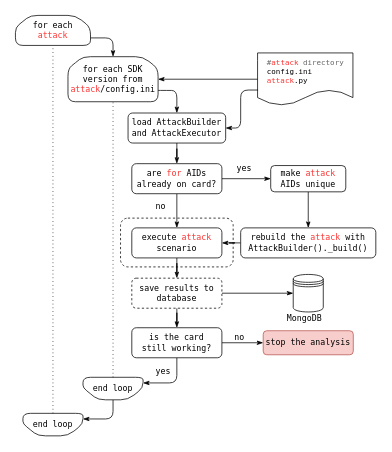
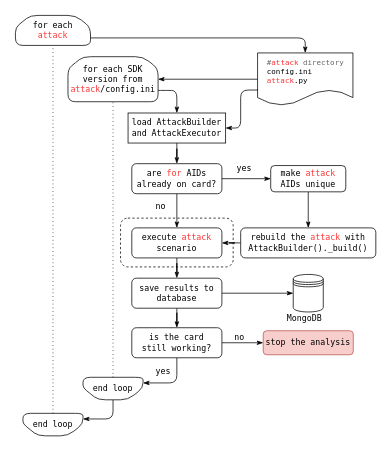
(113, 44) -> (305, 41)
(177, 128) -> (177, 128)
(177, 293) -> (177, 293)
